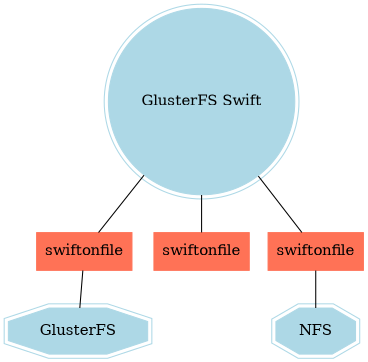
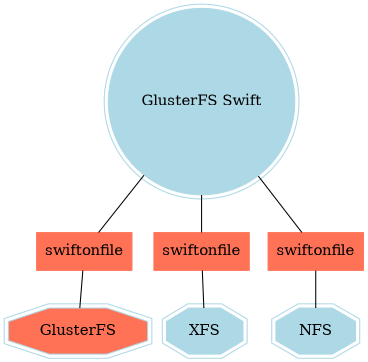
(78, 331) -> (78, 331)
none -> (205, 331)
